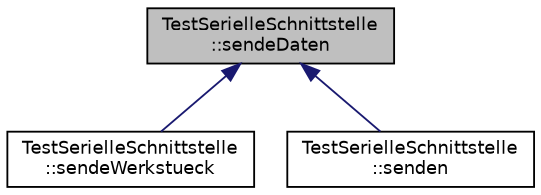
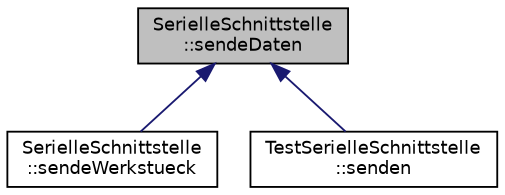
(271, 36) -> (243, 36)
(131, 159) -> (112, 159)
